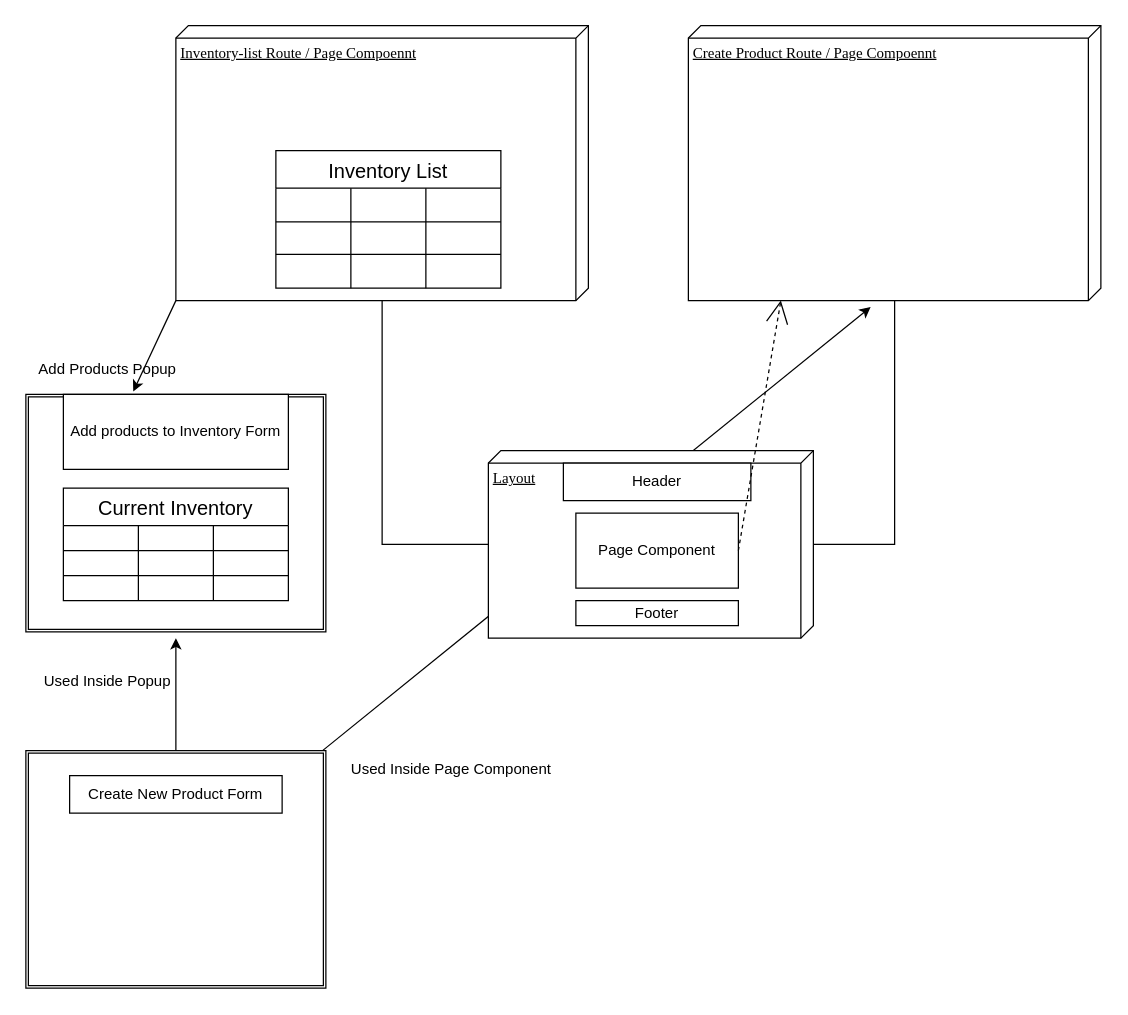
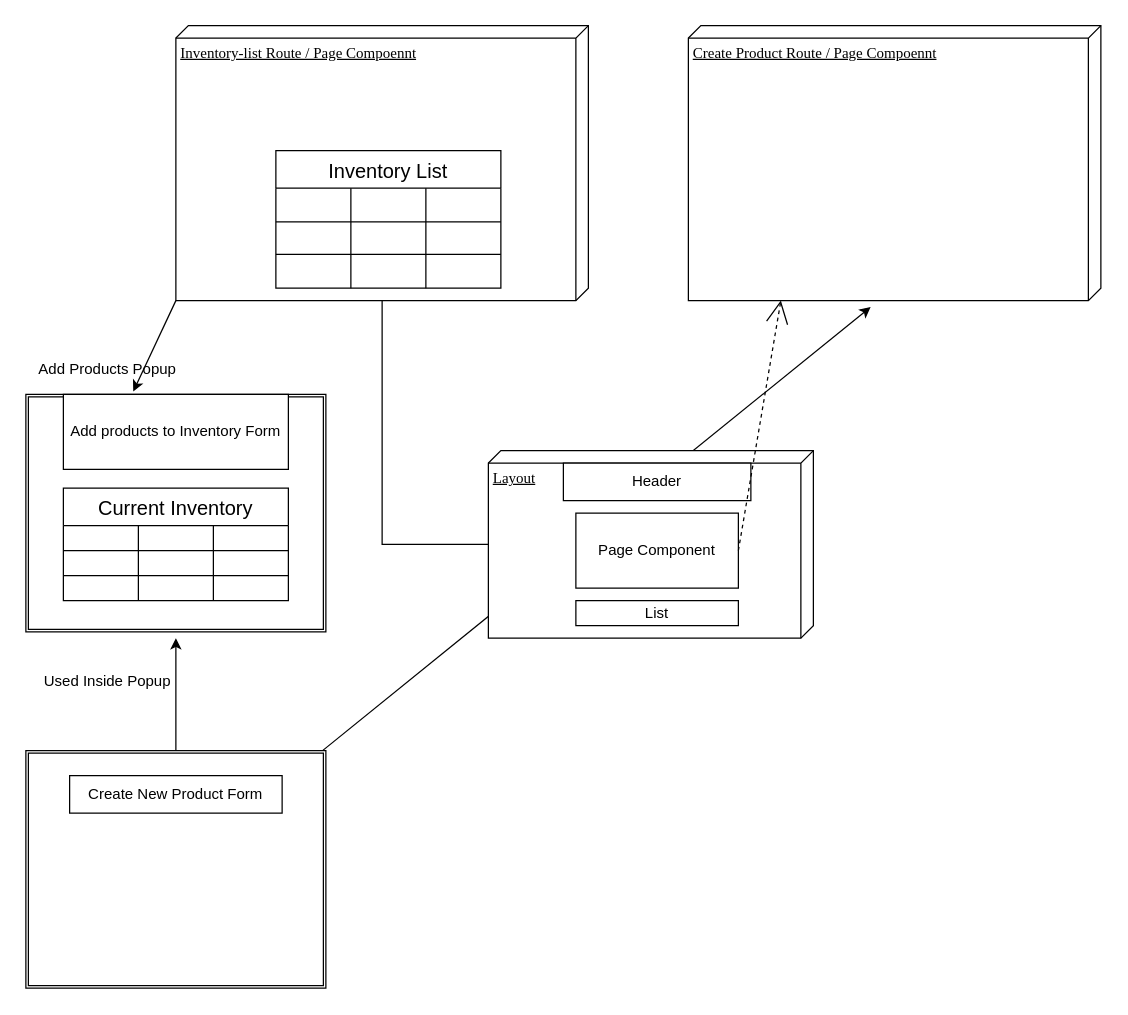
(894, 463) -> none
(657, 613) -> (657, 613)
(451, 769) -> none
